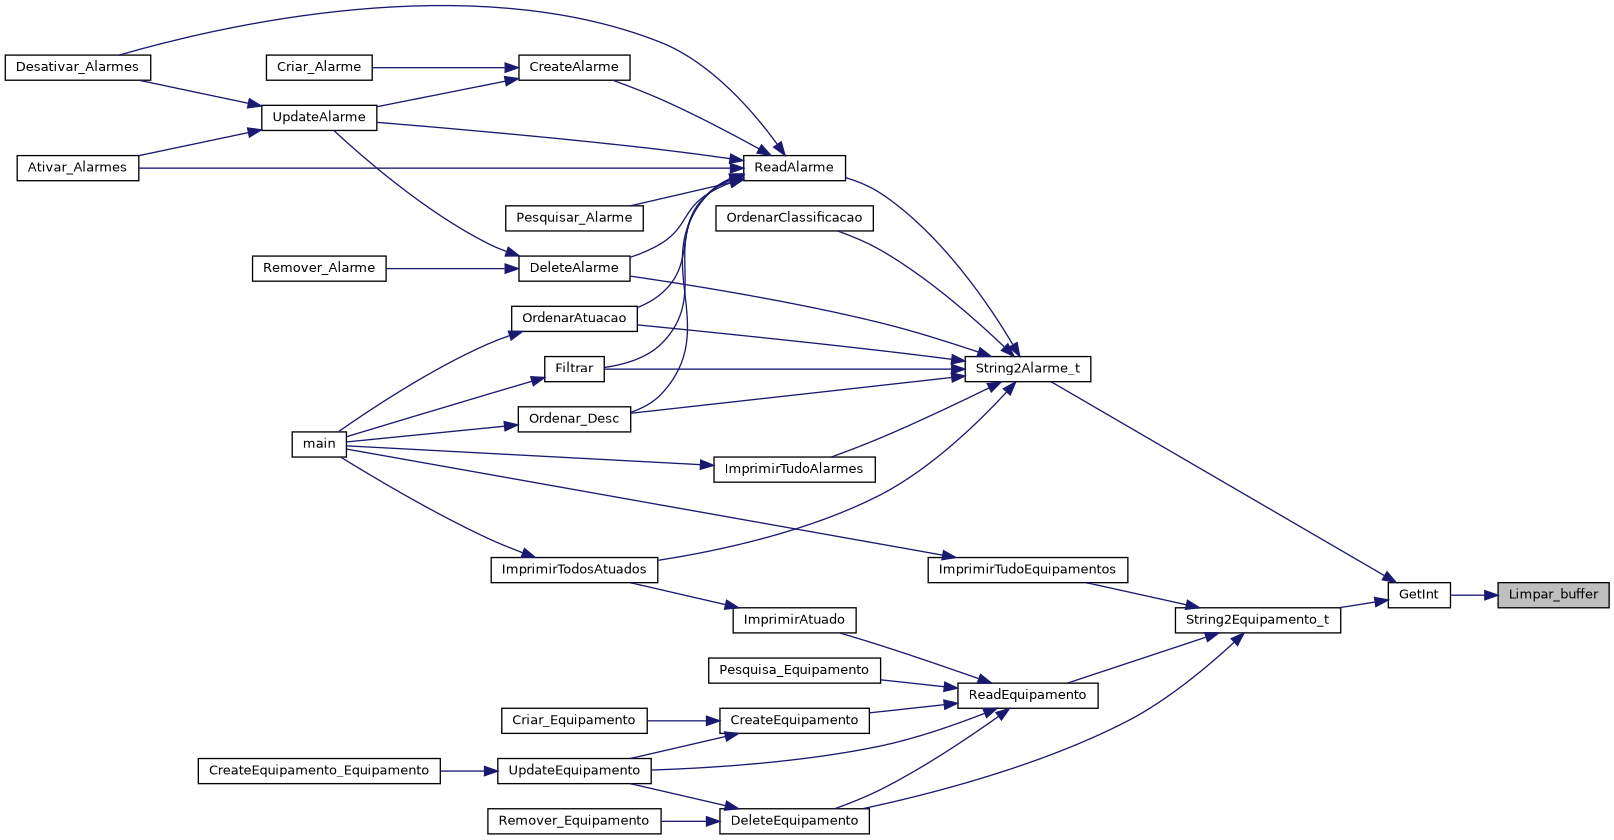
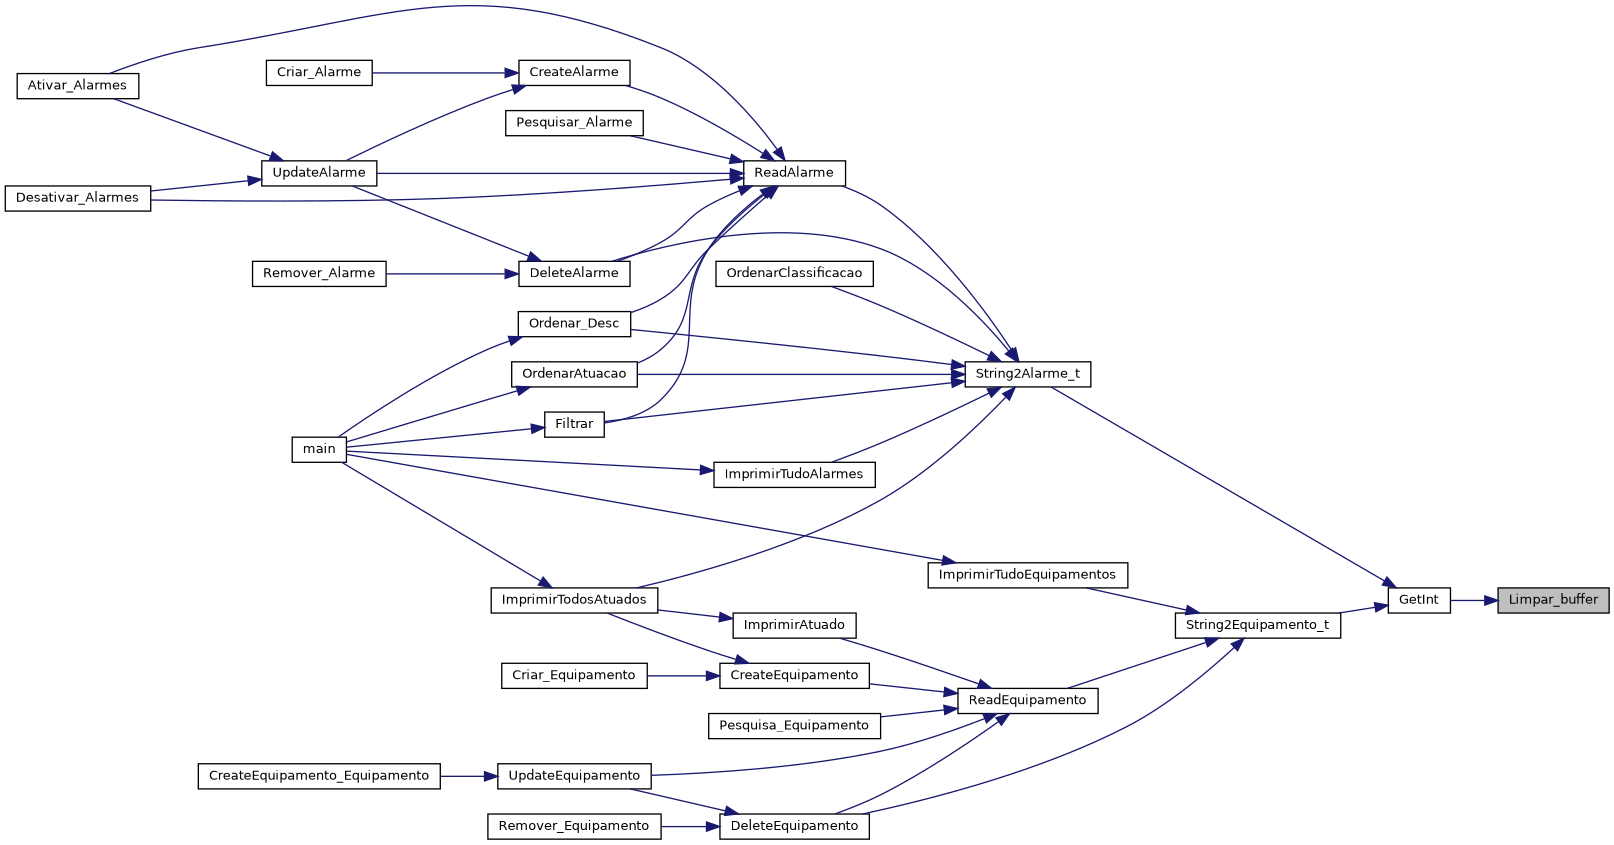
(678, 748) -> (671, 637)
